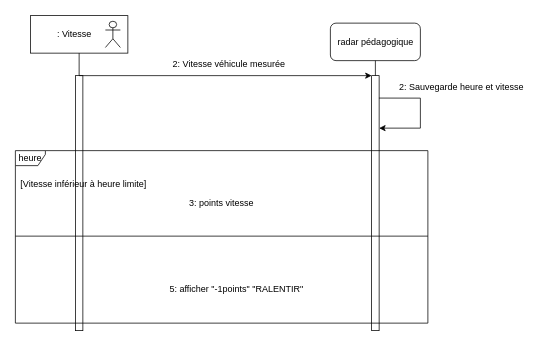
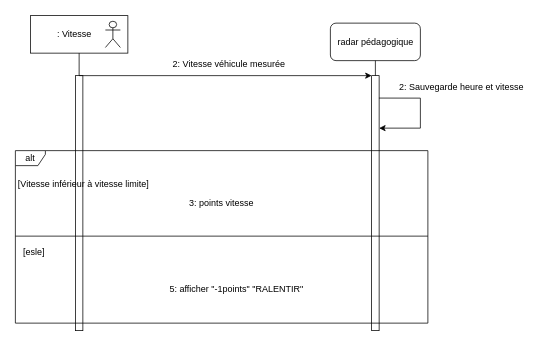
(30, 158) -> (30, 158)
(84, 184) -> (84, 184)
none -> (34, 252)
